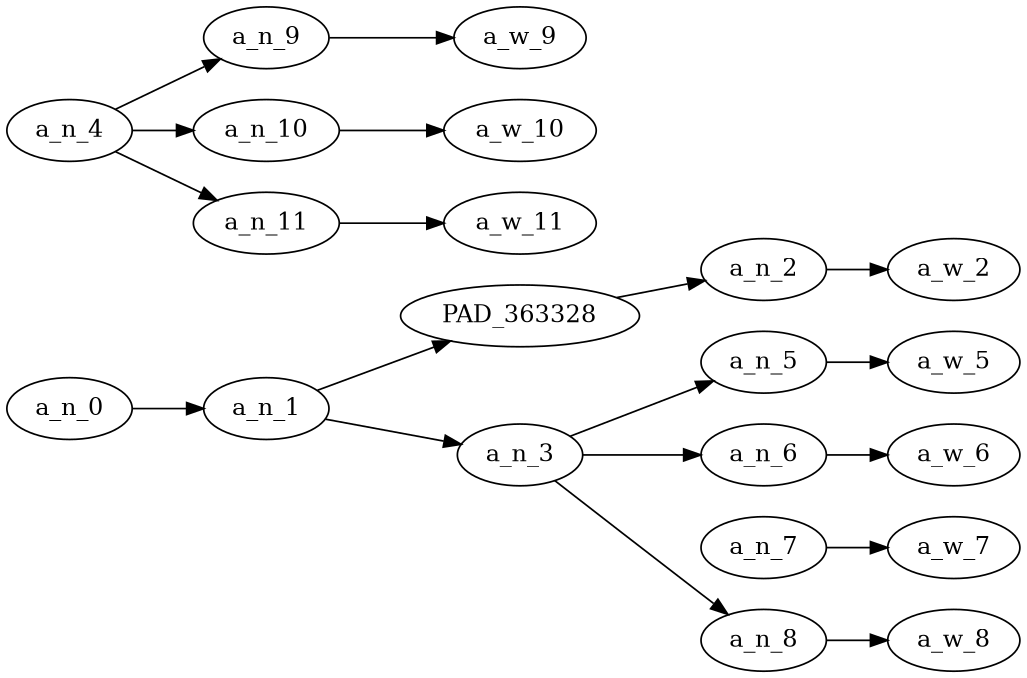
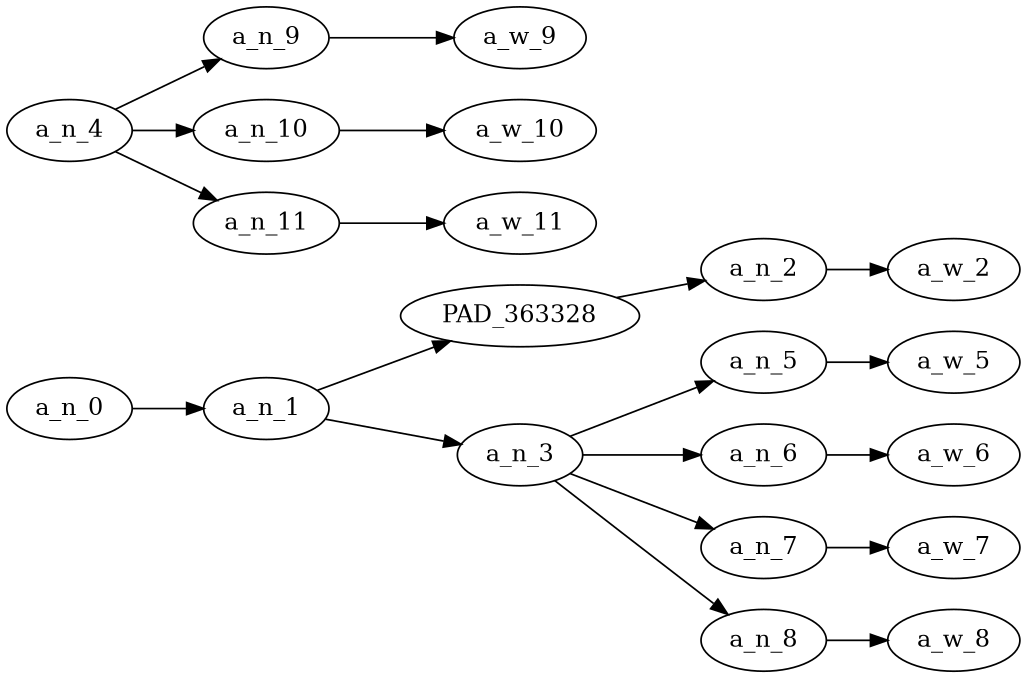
none -> (634, 498)
